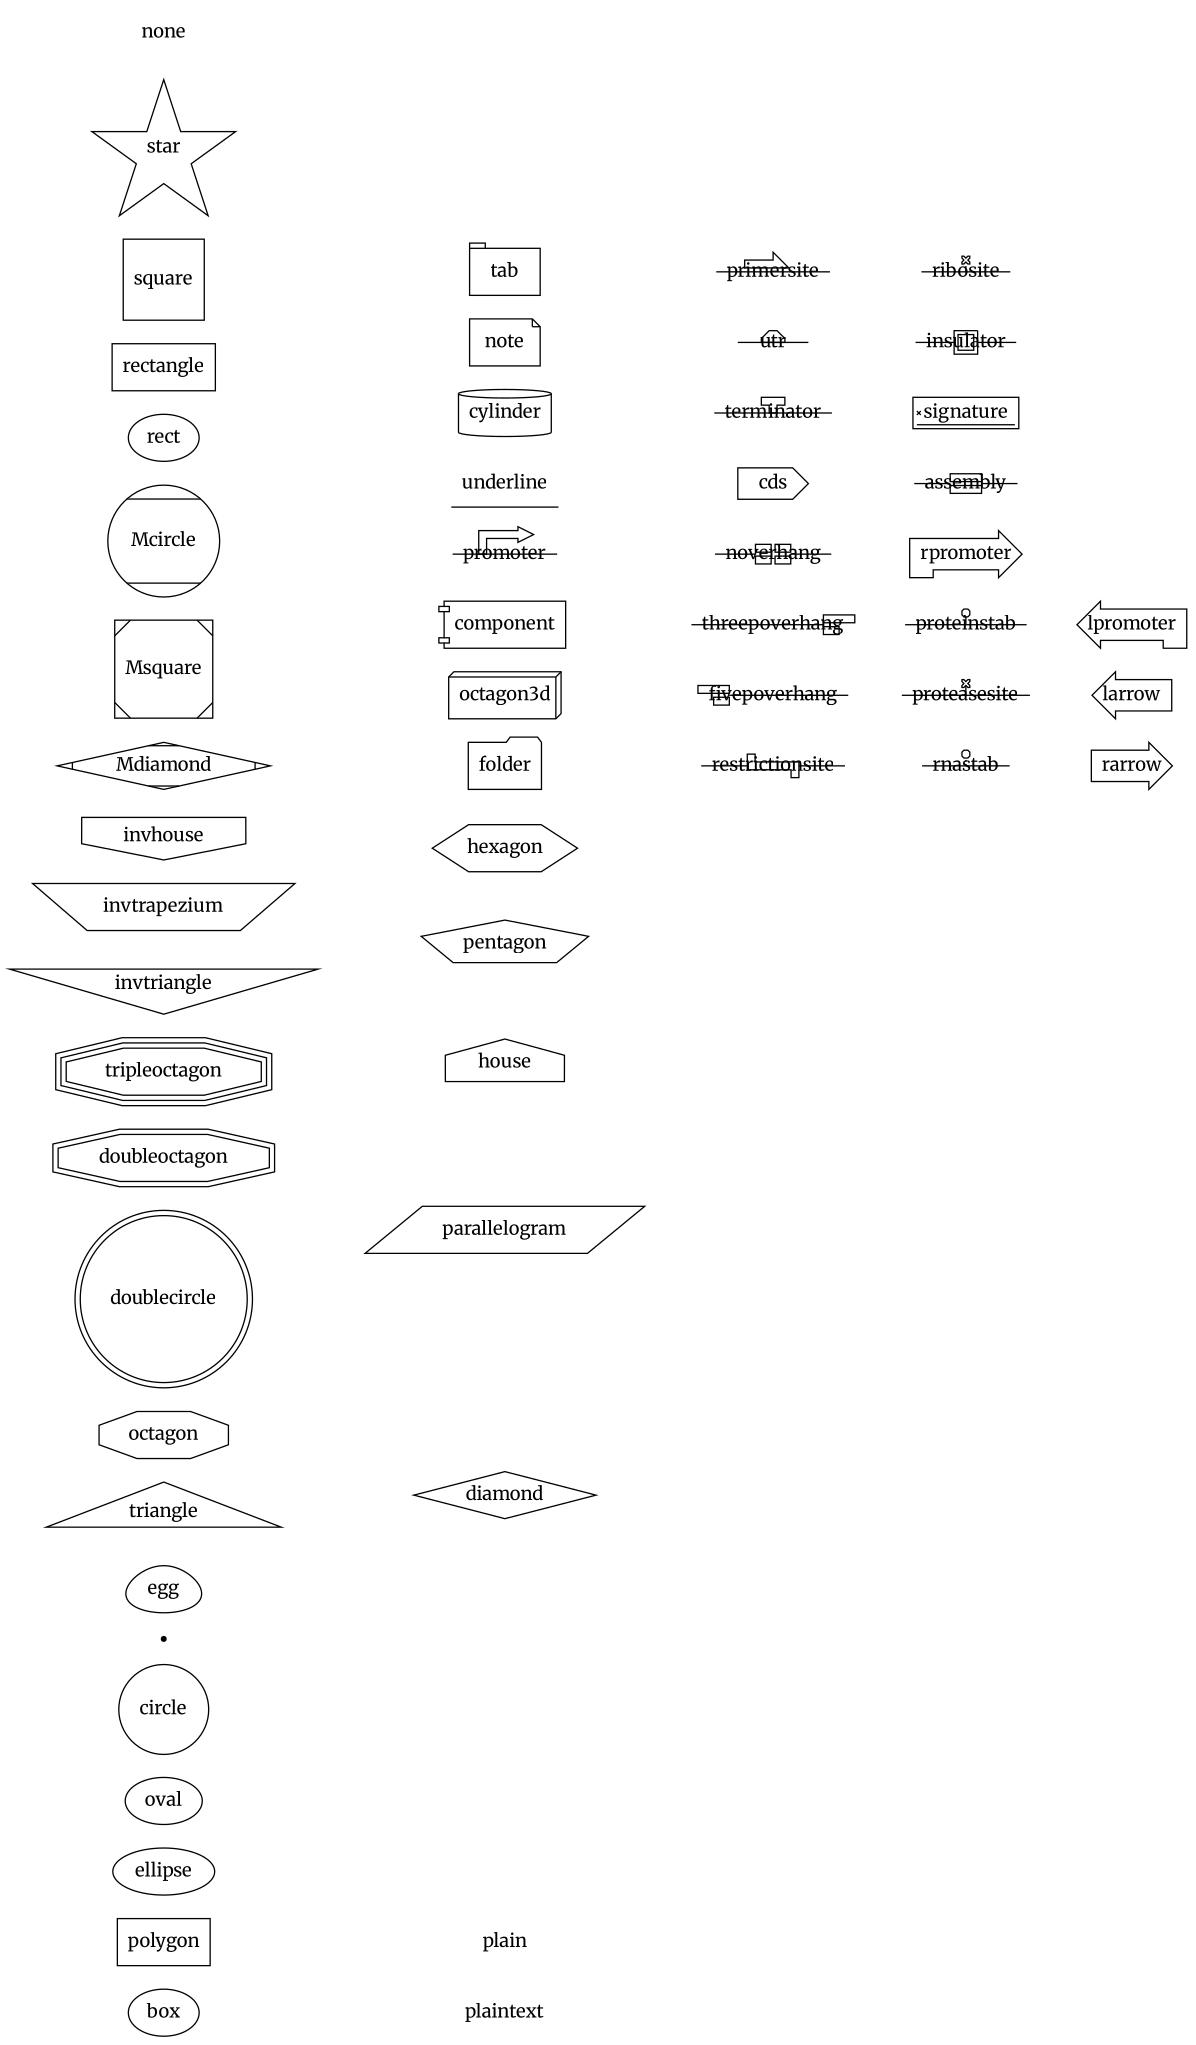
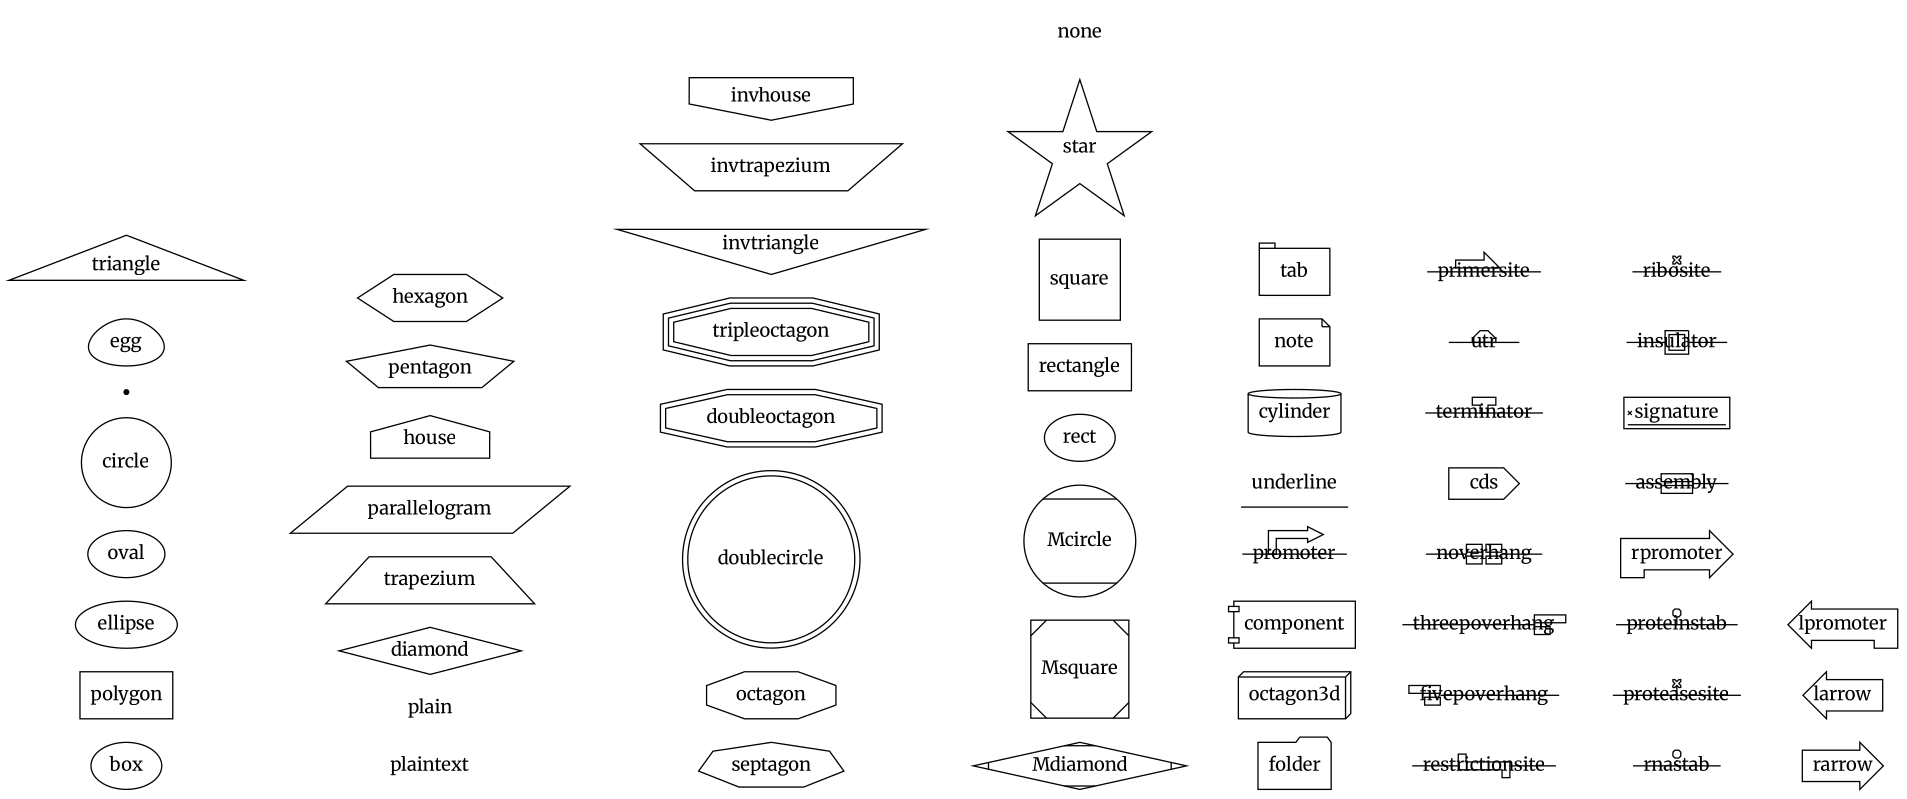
none -> (430, 580)
none -> (771, 766)
